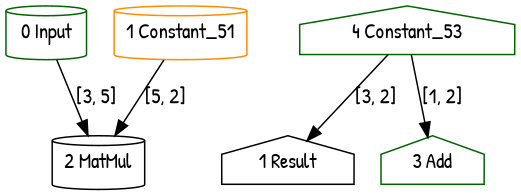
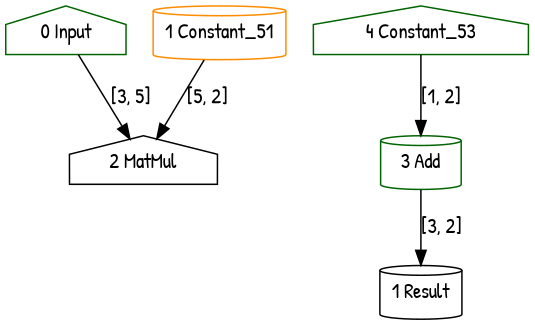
(46, 33) -> (66, 33)
(353, 92) -> (421, 220)
(98, 163) -> (143, 163)
(288, 163) -> (421, 292)
(433, 163) -> (421, 163)
